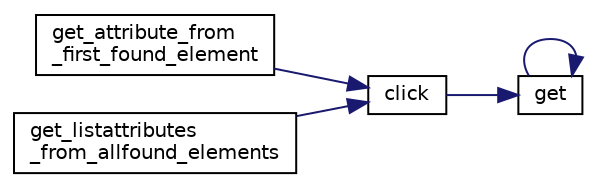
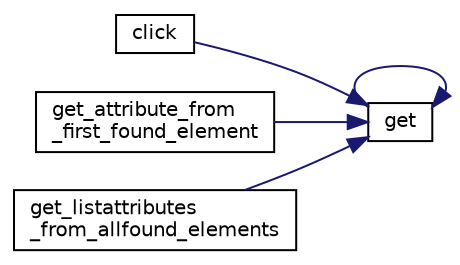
(311, 76) -> (311, 122)
(322, 111) -> (298, 169)
